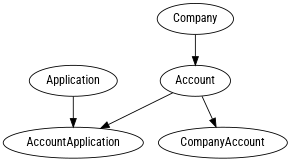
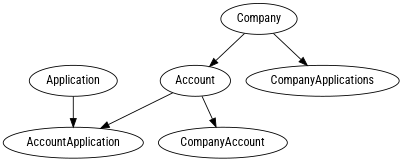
none -> (323, 81)
